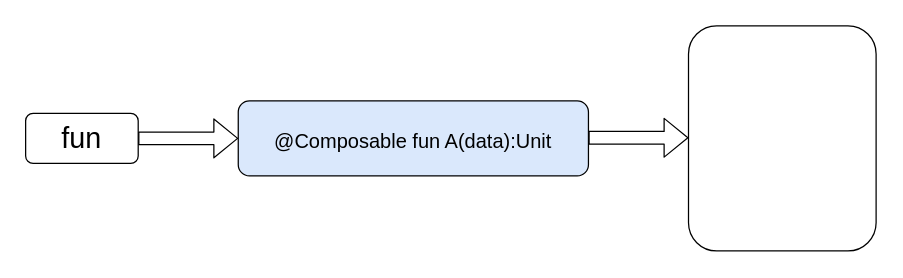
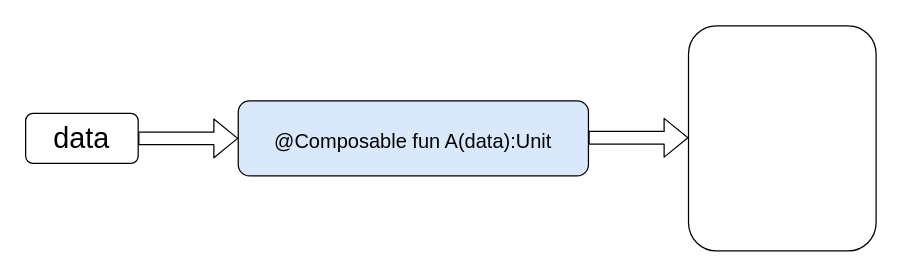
(82, 138) -> (82, 138)
